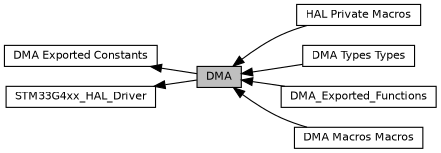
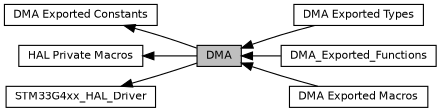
(273, 39) -> (176, 56)
(359, 56) -> (359, 15)
(359, 138) -> (359, 97)
